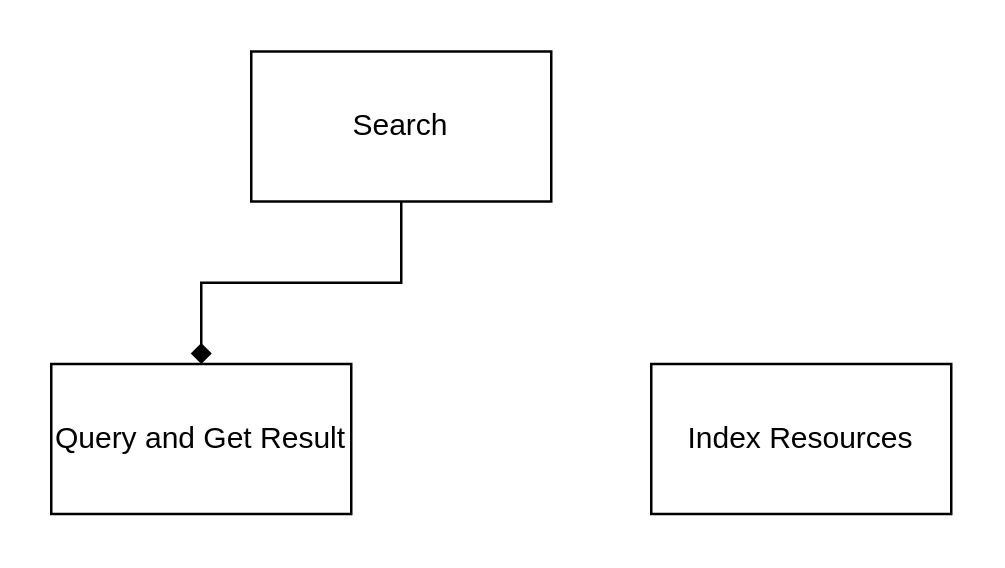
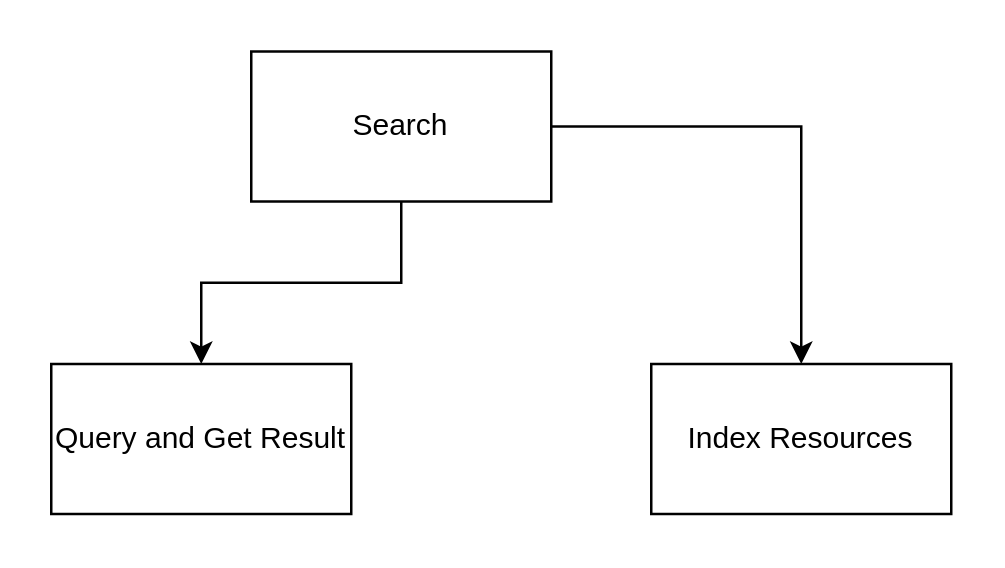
none -> (786, 126)
(201, 343) -> (201, 345)
